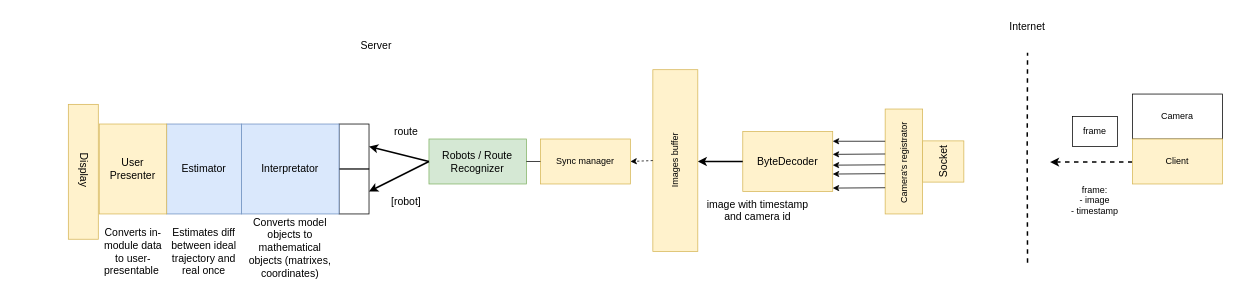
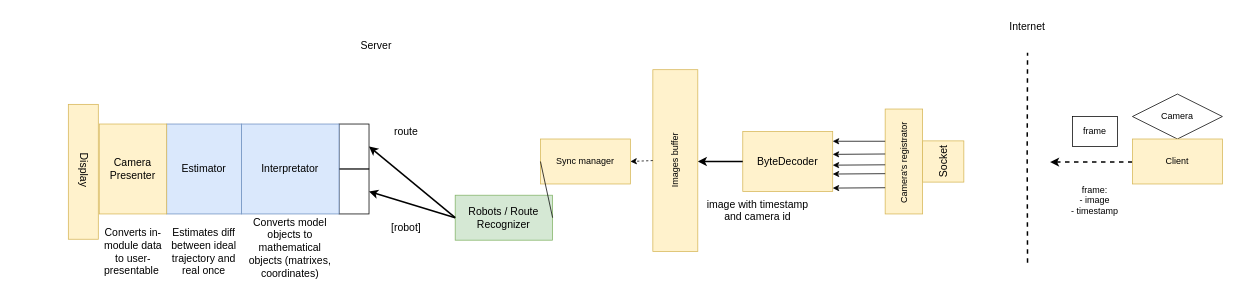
(1178, 117) -> (1178, 117)
(478, 162) -> (504, 218)
(132, 169) -> (132, 169)
(406, 201) -> (406, 227)
